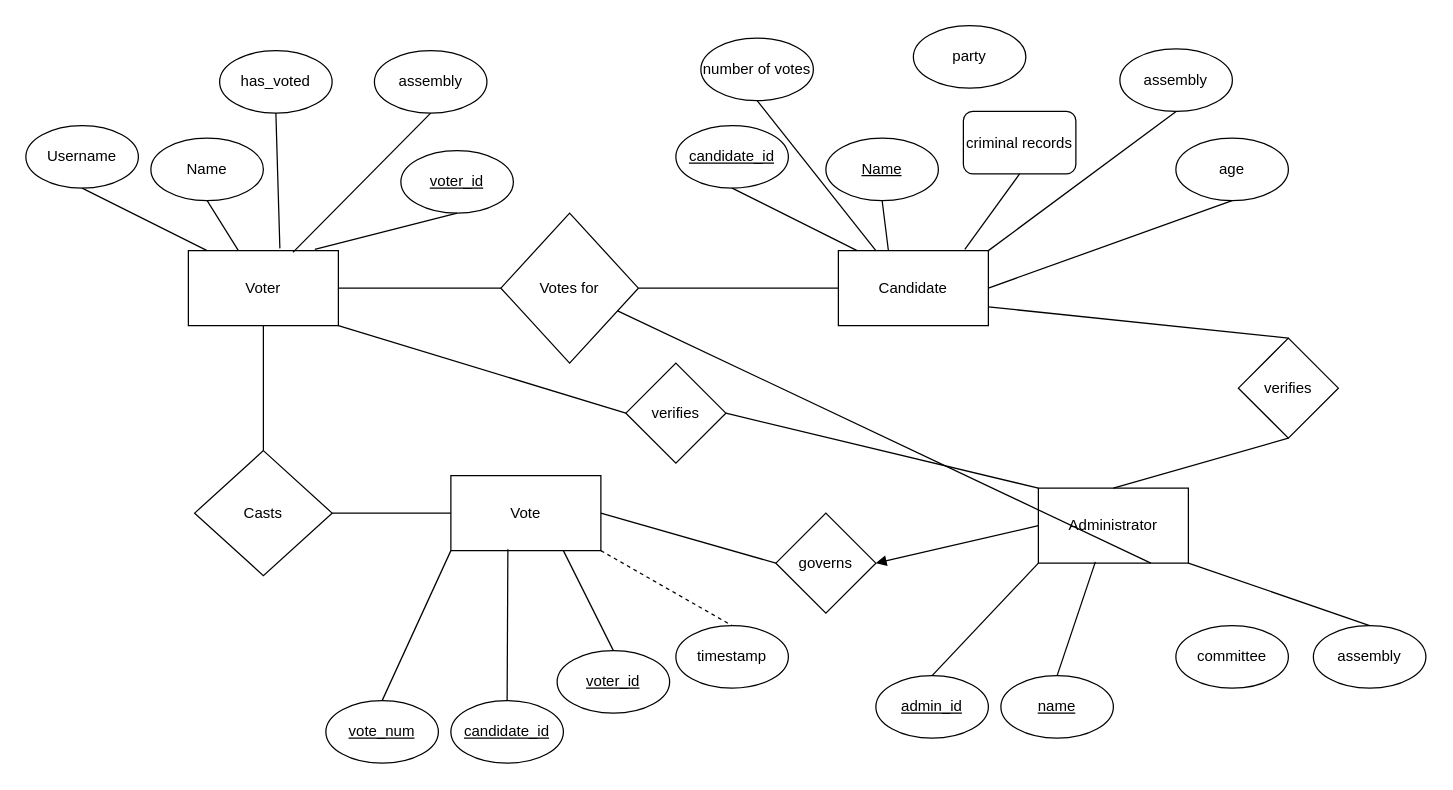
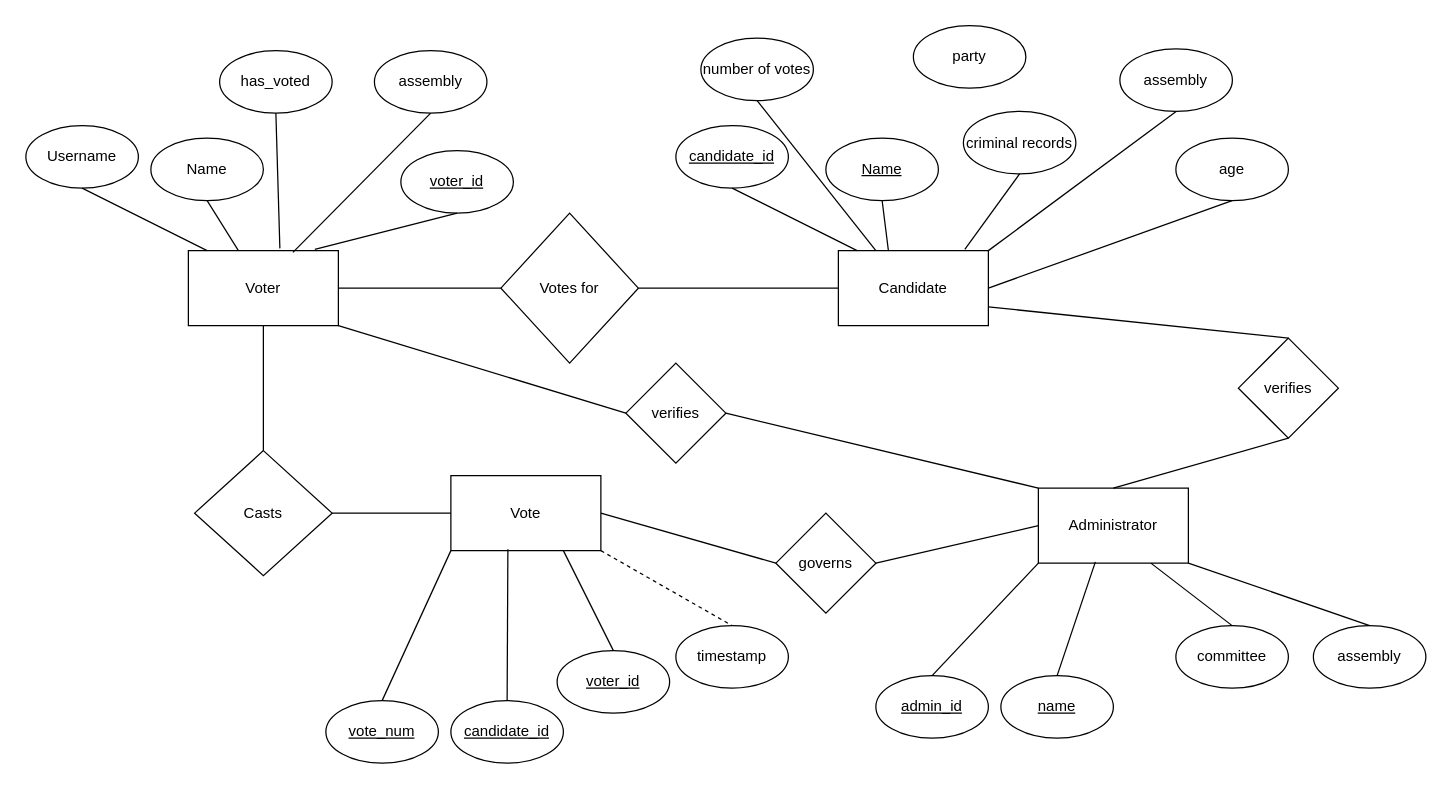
(1019, 143) -> (1019, 143)
(777, 386) -> (1191, 594)
(887, 560) -> (882, 562)
